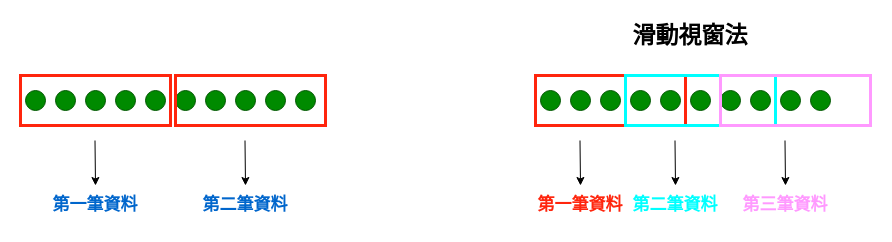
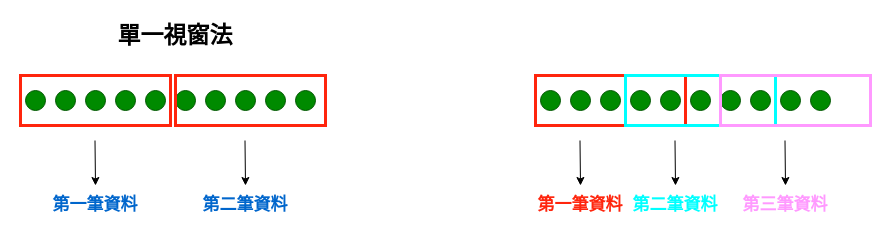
none -> (176, 36)
(691, 36) -> none
